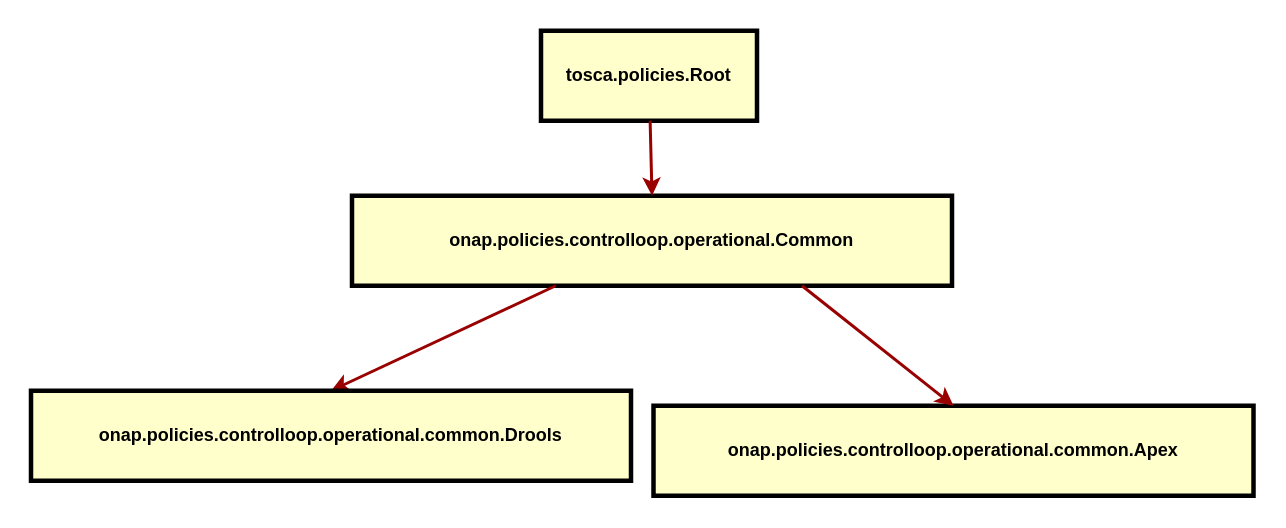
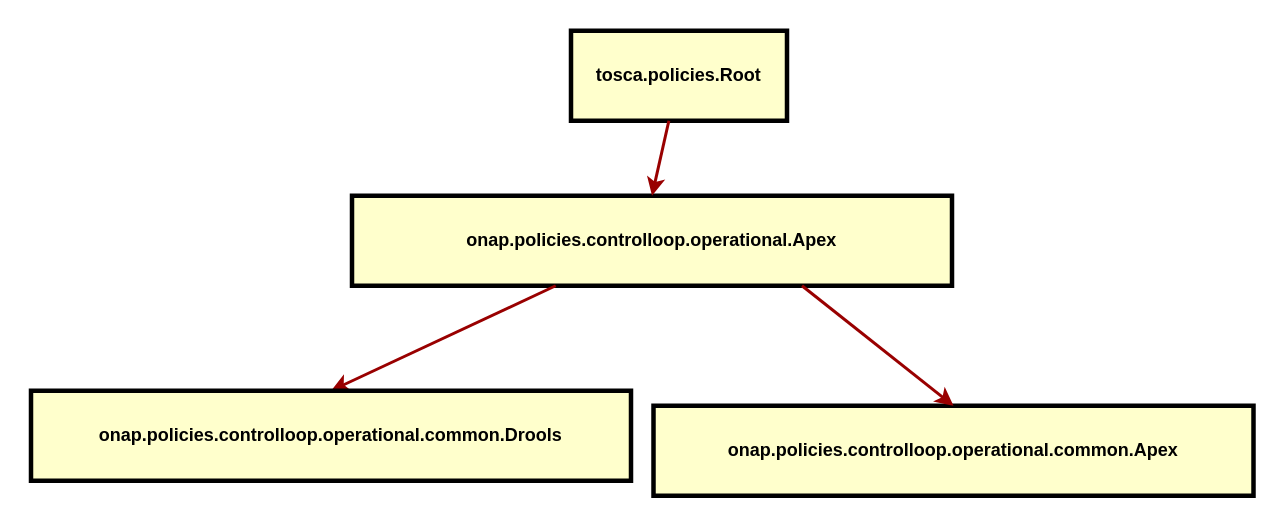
(649, 76) -> (679, 76)
(652, 241) -> (652, 241)
